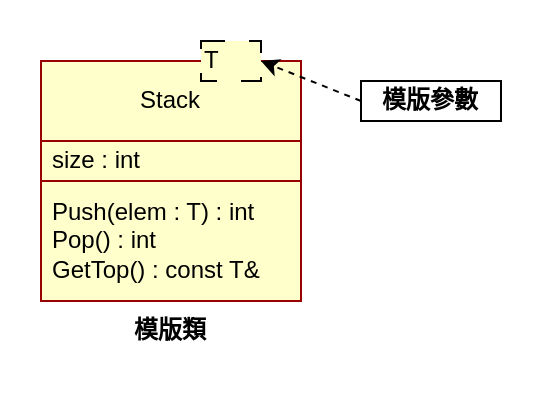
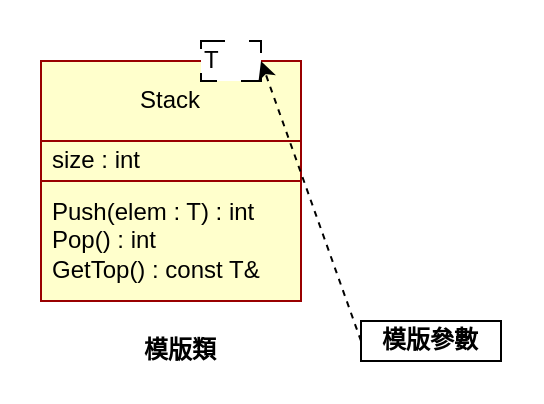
(231, 61) -> (231, 61)
(431, 101) -> (431, 341)
(171, 331) -> (181, 351)
